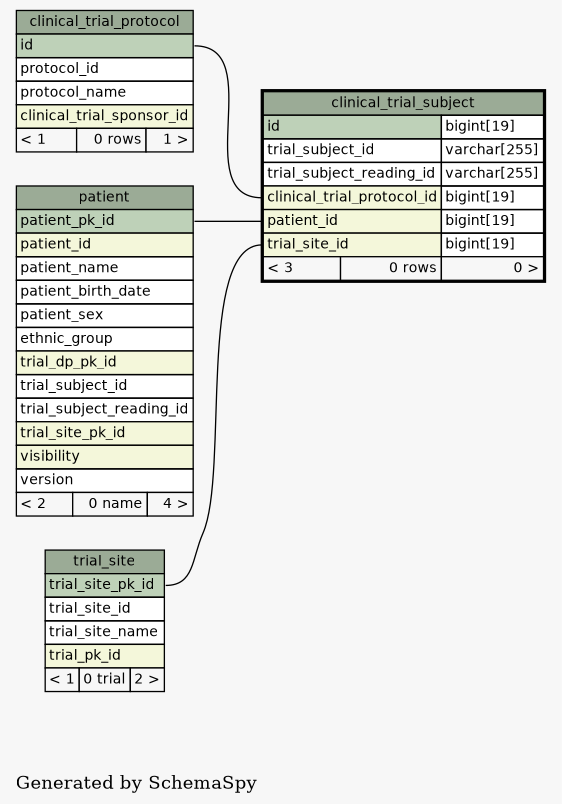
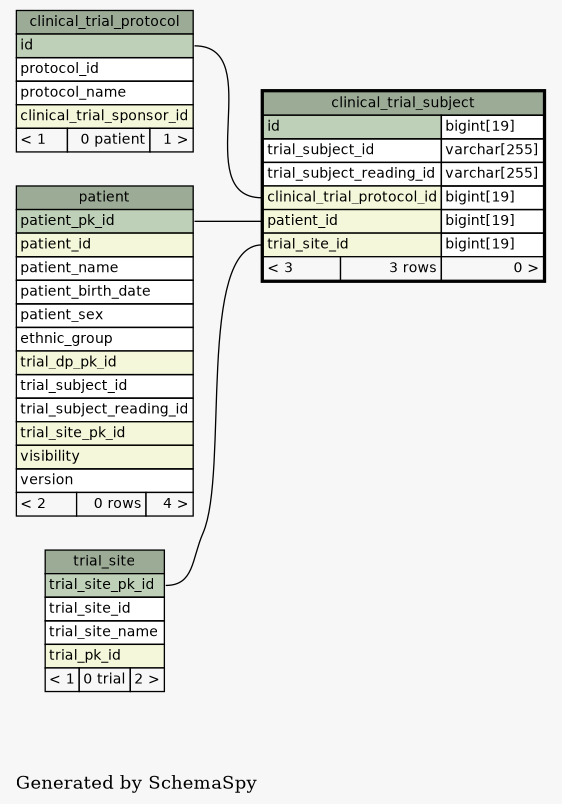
(118, 139) -> (113, 139)
(413, 268) -> (413, 268)
(116, 504) -> (118, 504)
